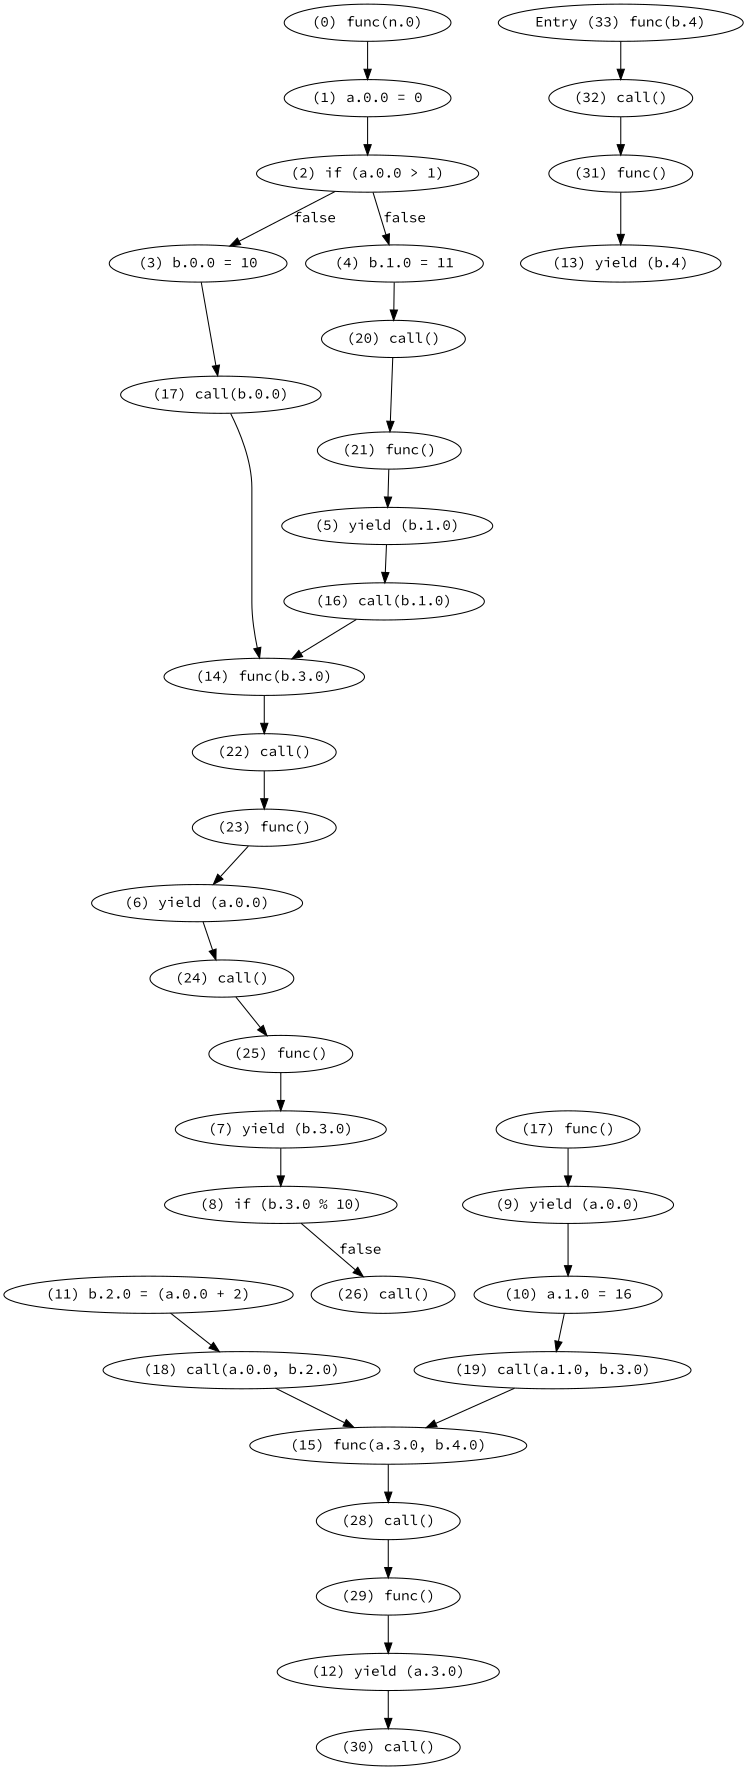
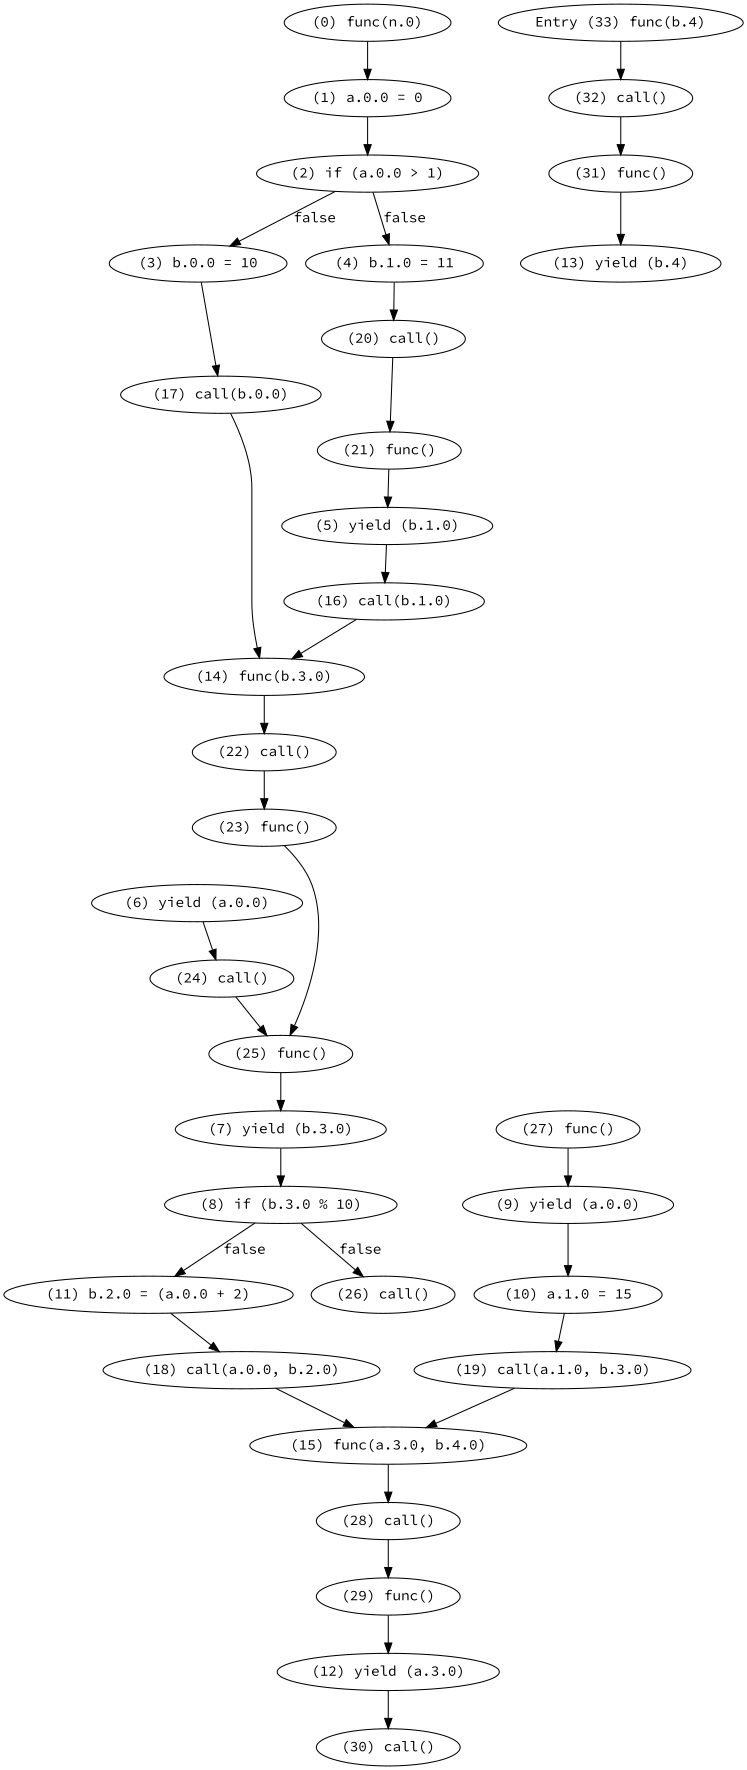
(234, 861) -> (318, 932)
(568, 1129) -> (568, 1129)
none -> (219, 1247)
(568, 1295) -> (568, 1295)
